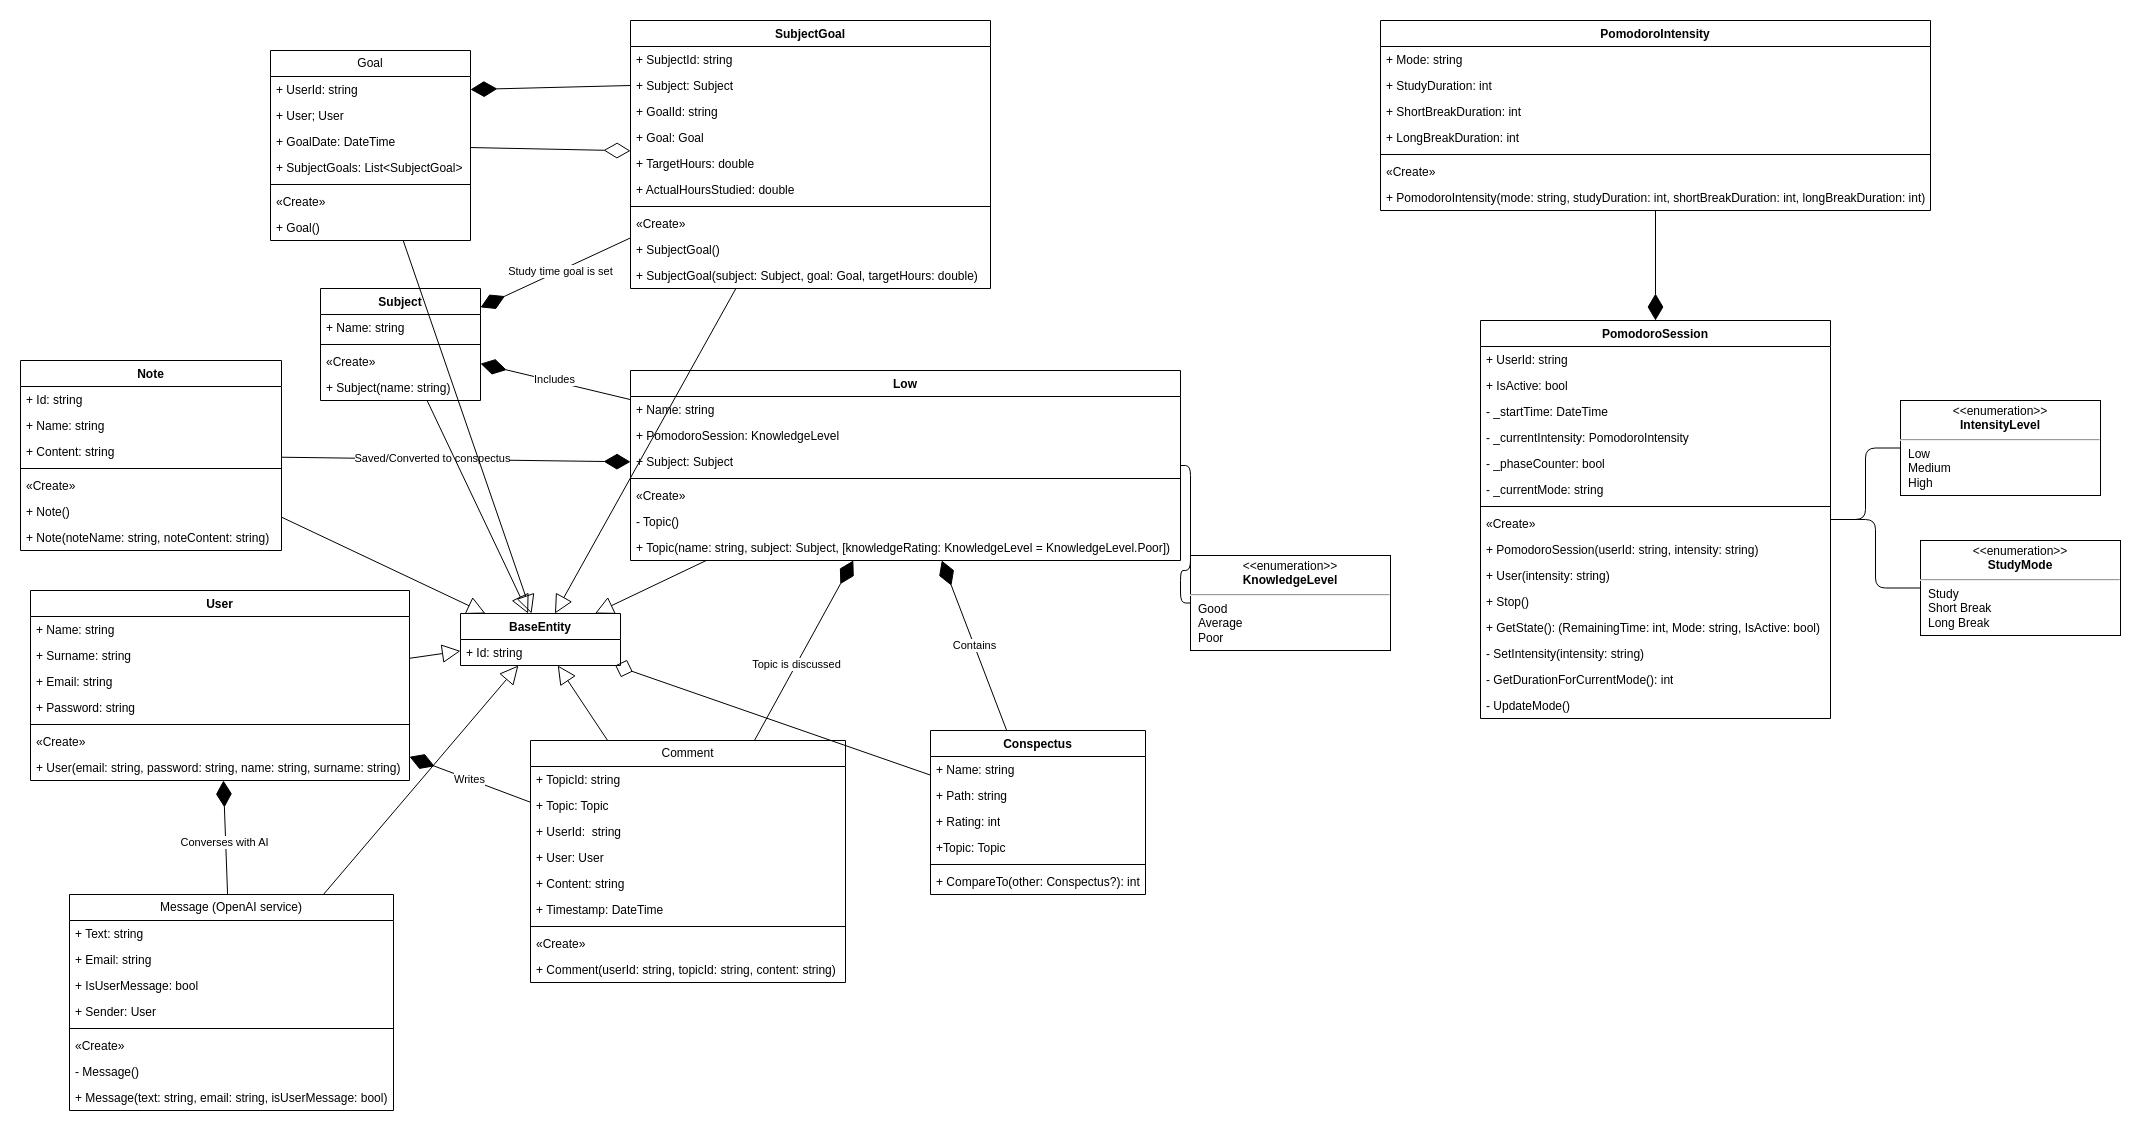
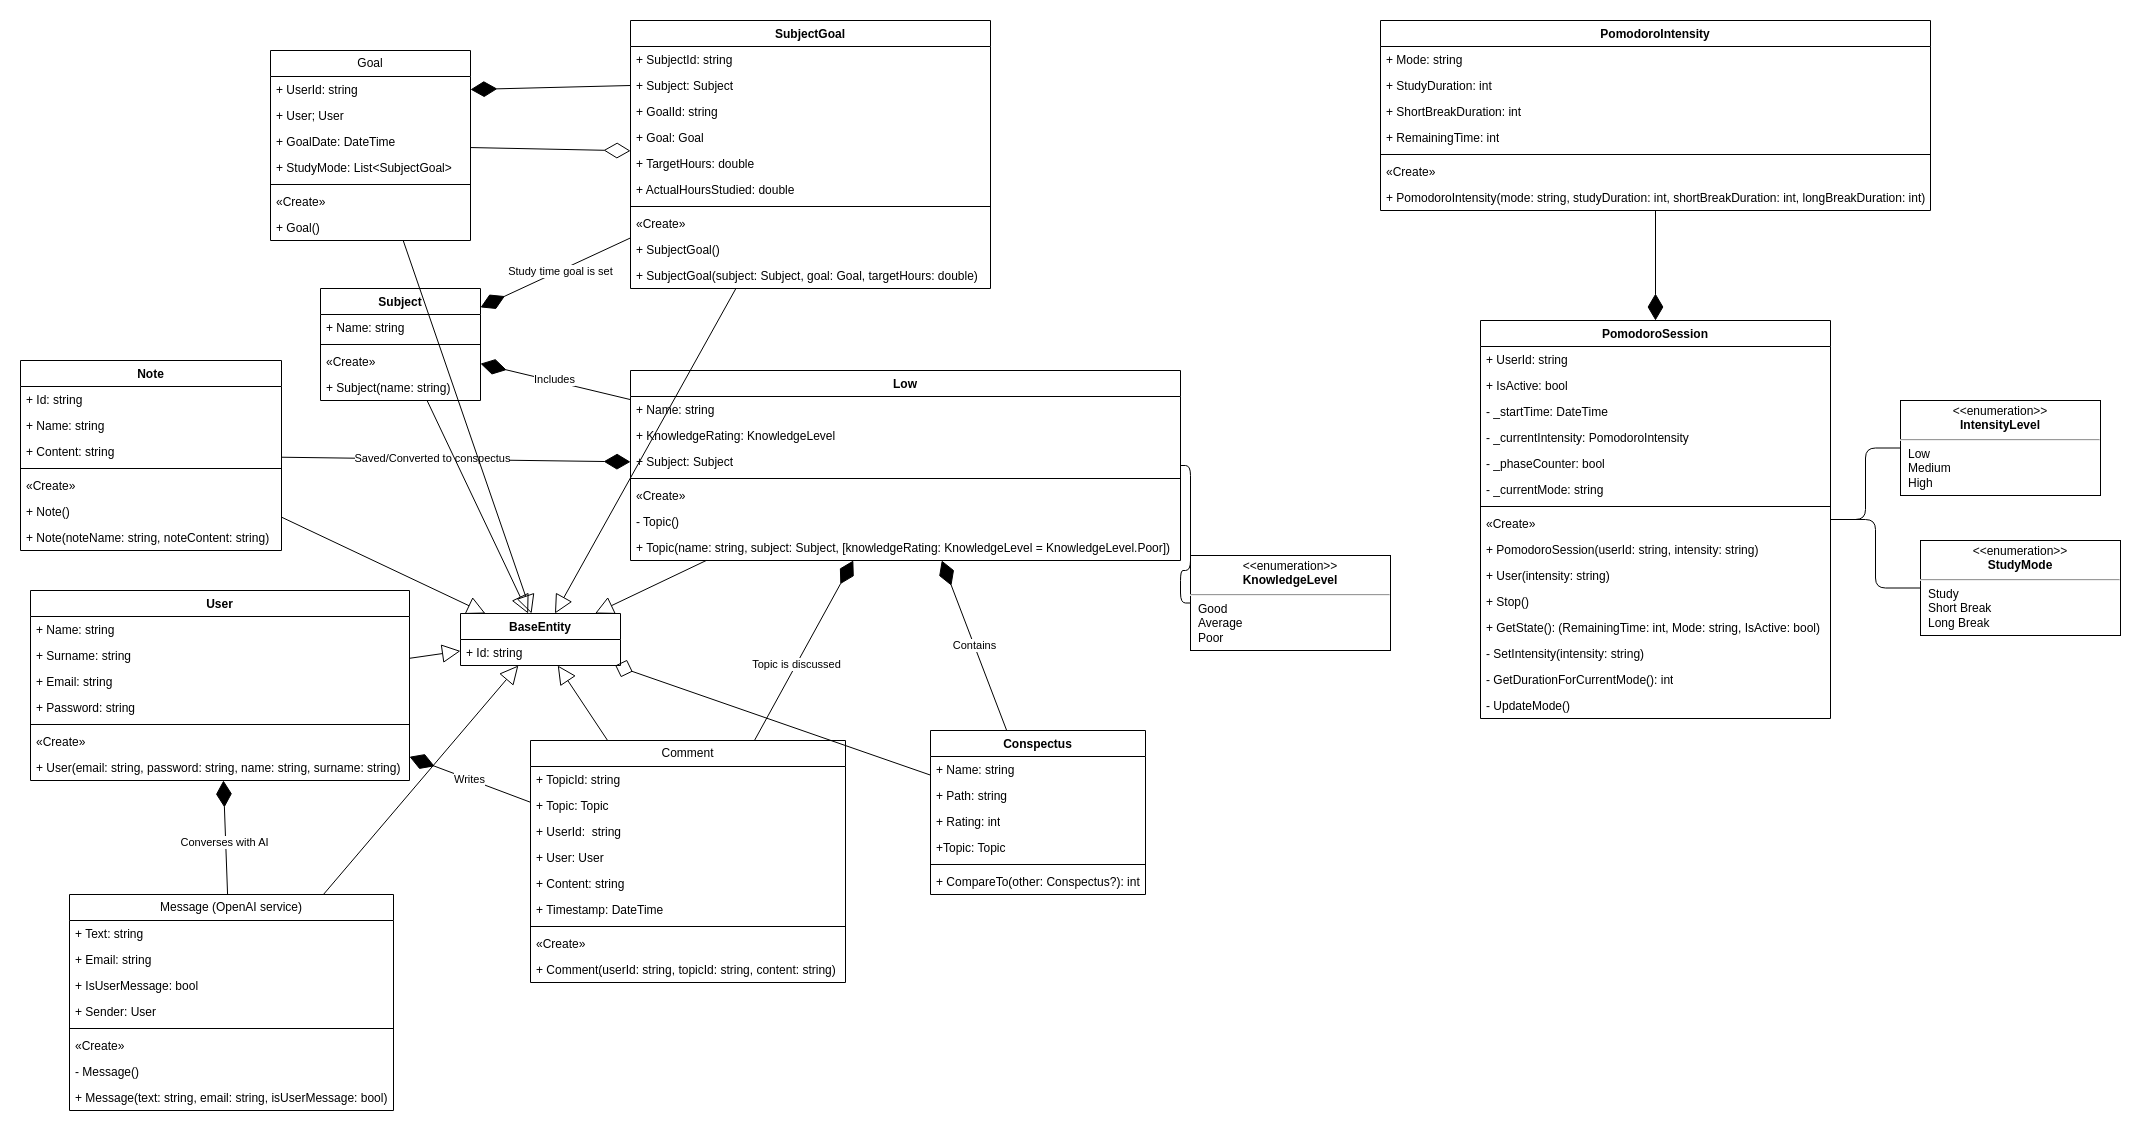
(1459, 139) -> (1443, 139)
(372, 176) -> (370, 169)
(738, 437) -> (736, 437)
